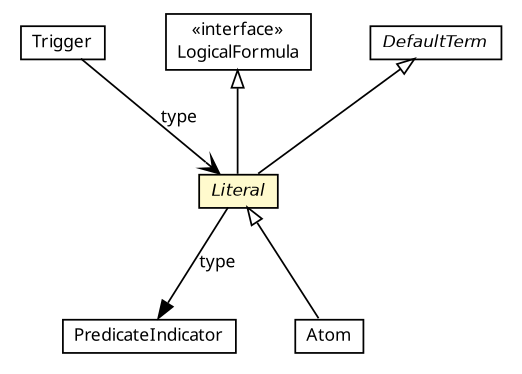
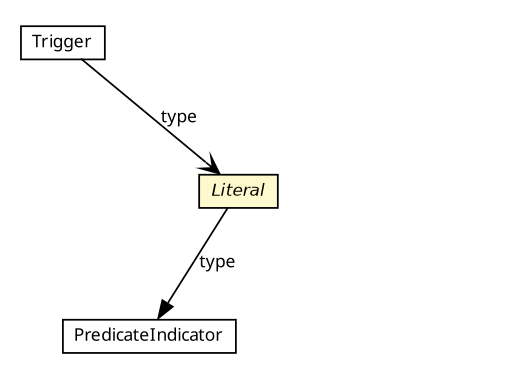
(238, 42) -> none
(435, 42) -> none
(328, 335) -> none
